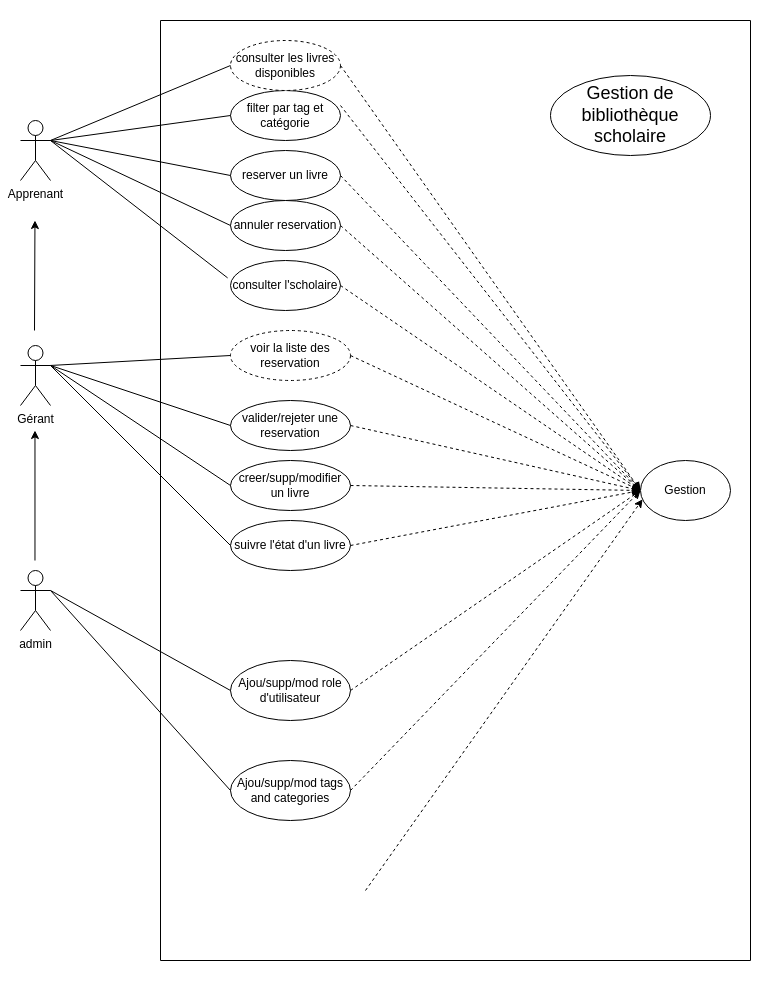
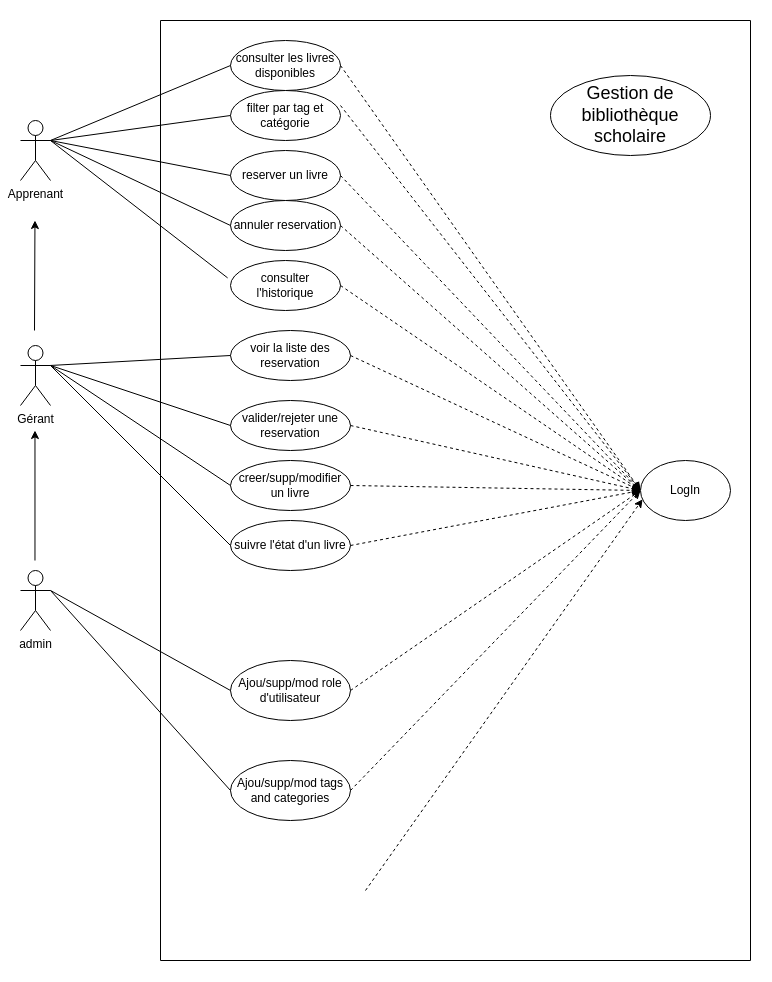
(286, 66) -> (286, 66)
(286, 286) -> (286, 286)
(291, 356) -> (291, 356)
(686, 491) -> (686, 491)
